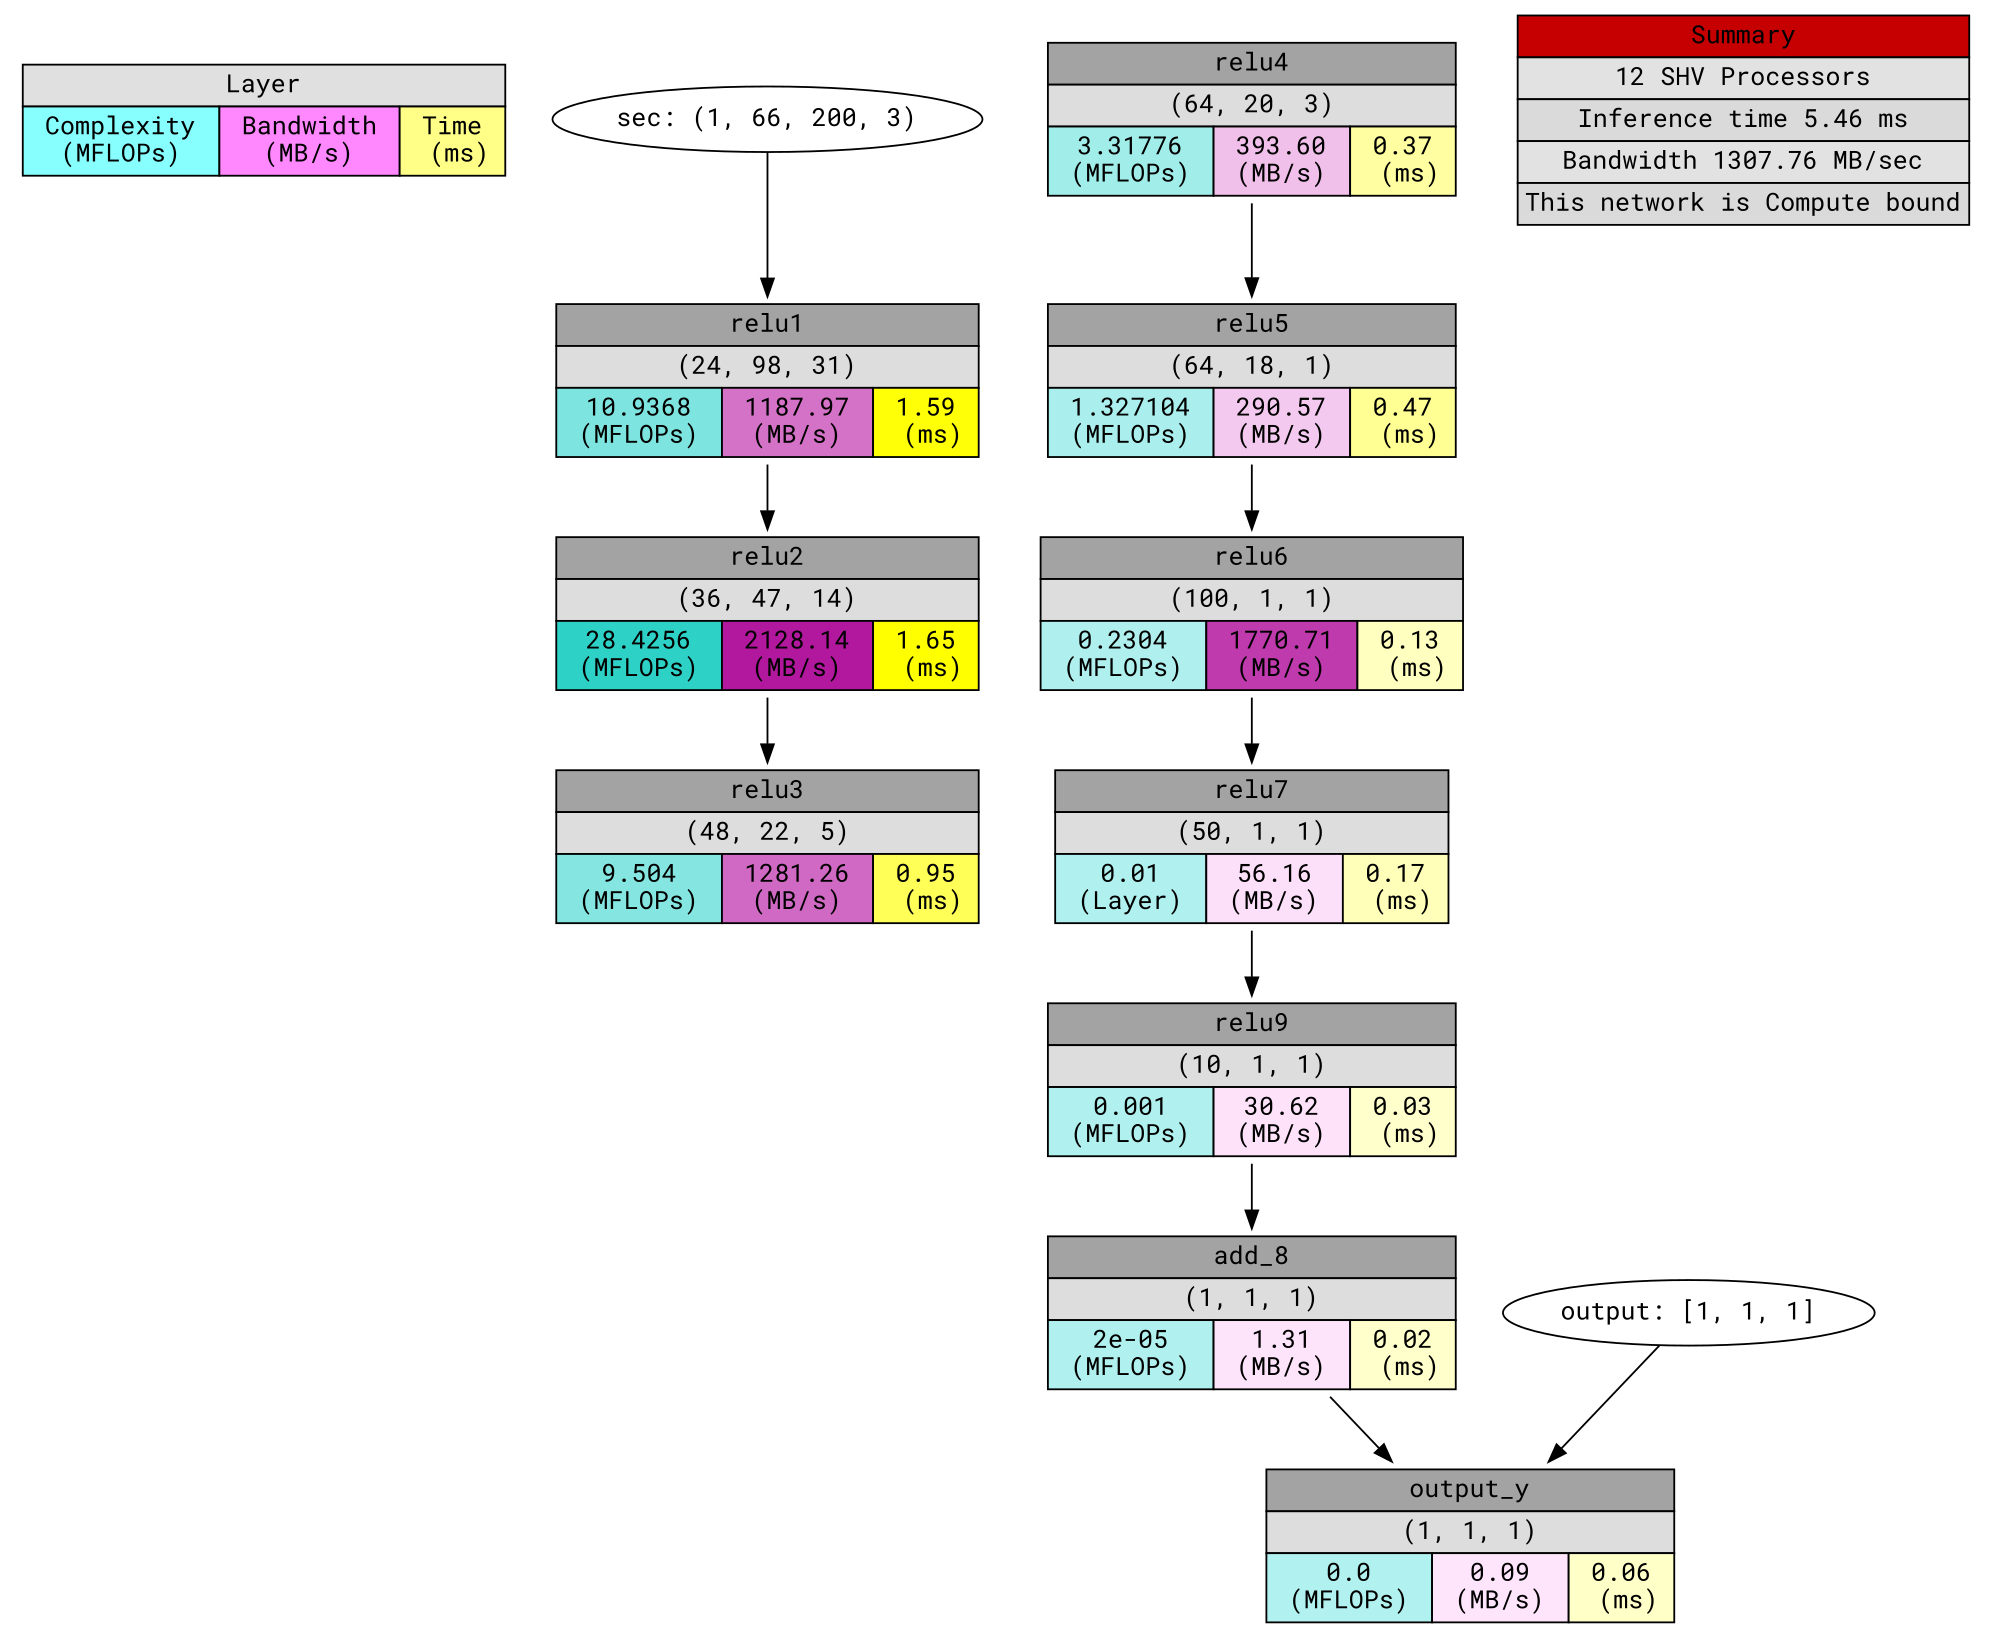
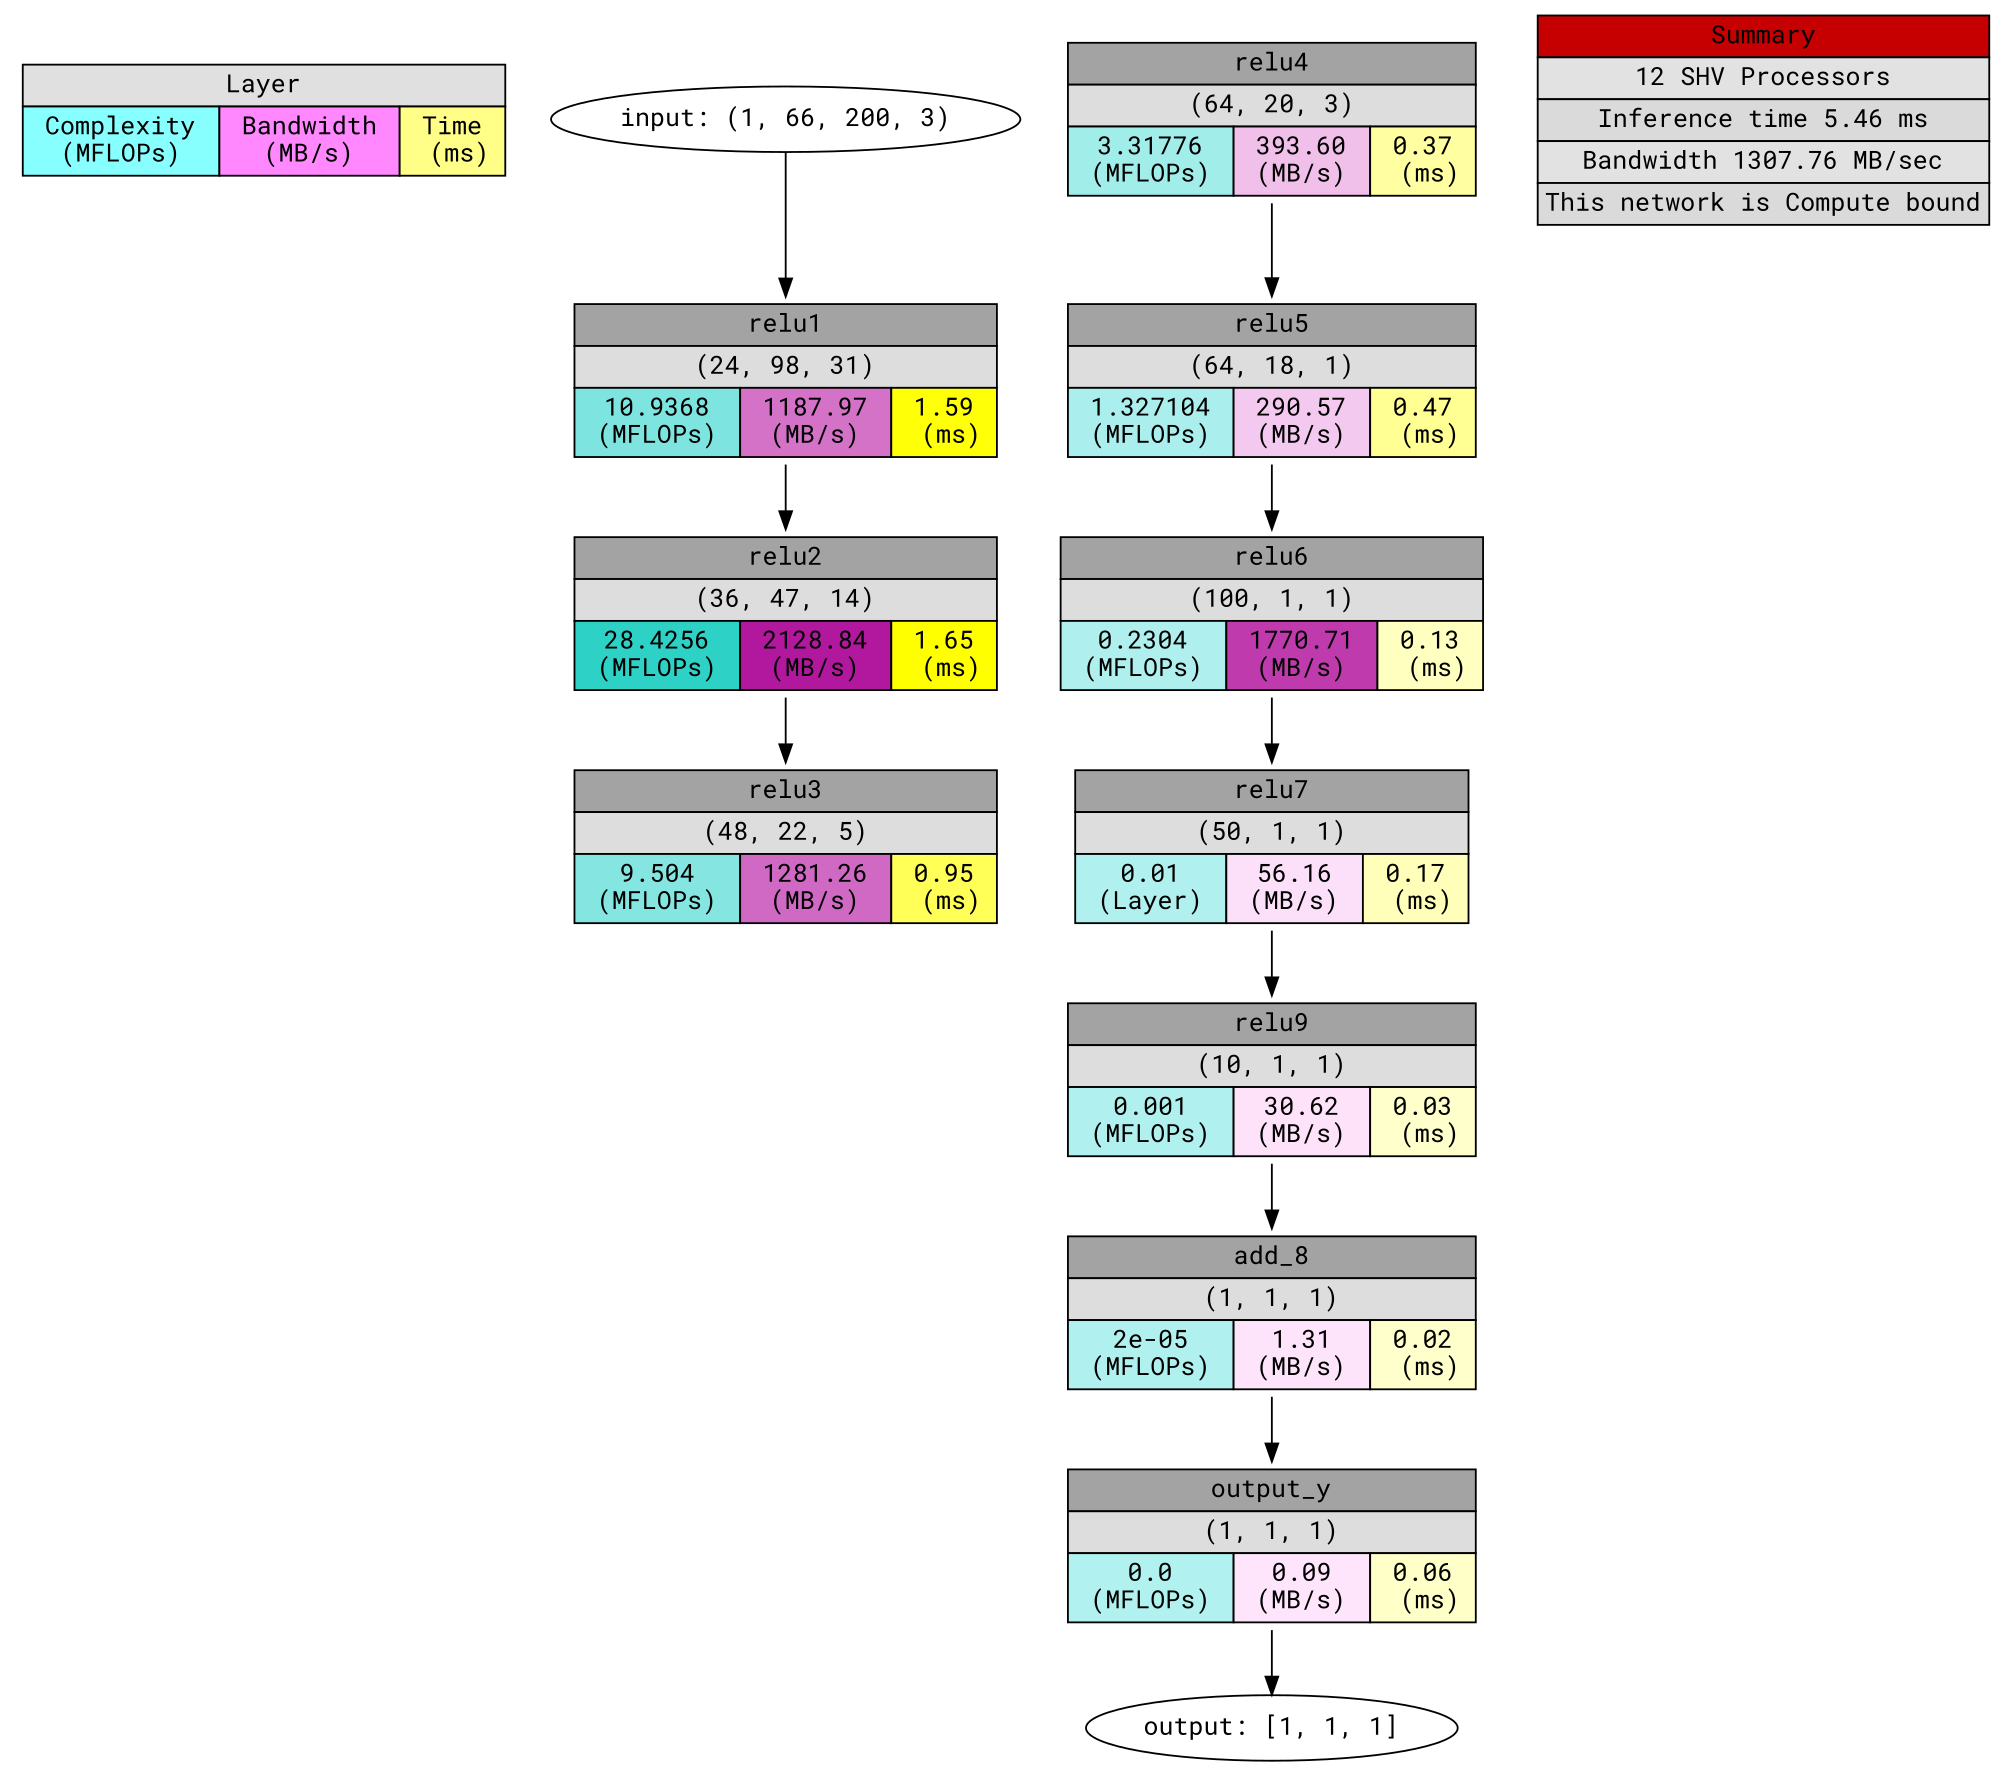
(767, 119) -> (786, 119)
(798, 641) -> (816, 641)
(1610, 1397) -> (1272, 1653)
